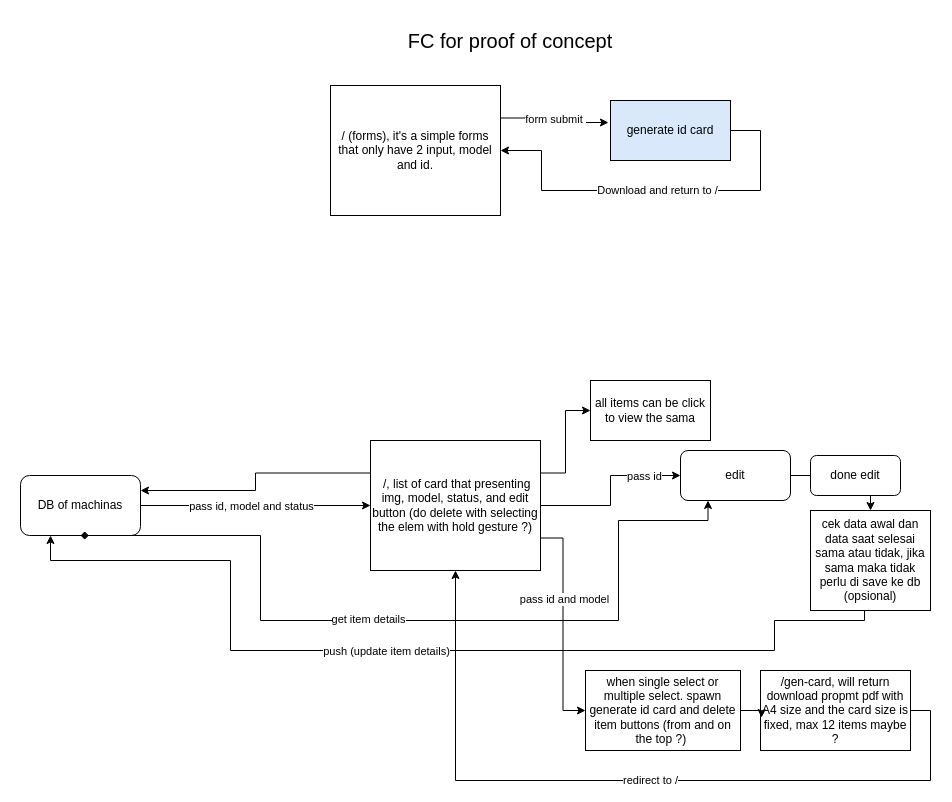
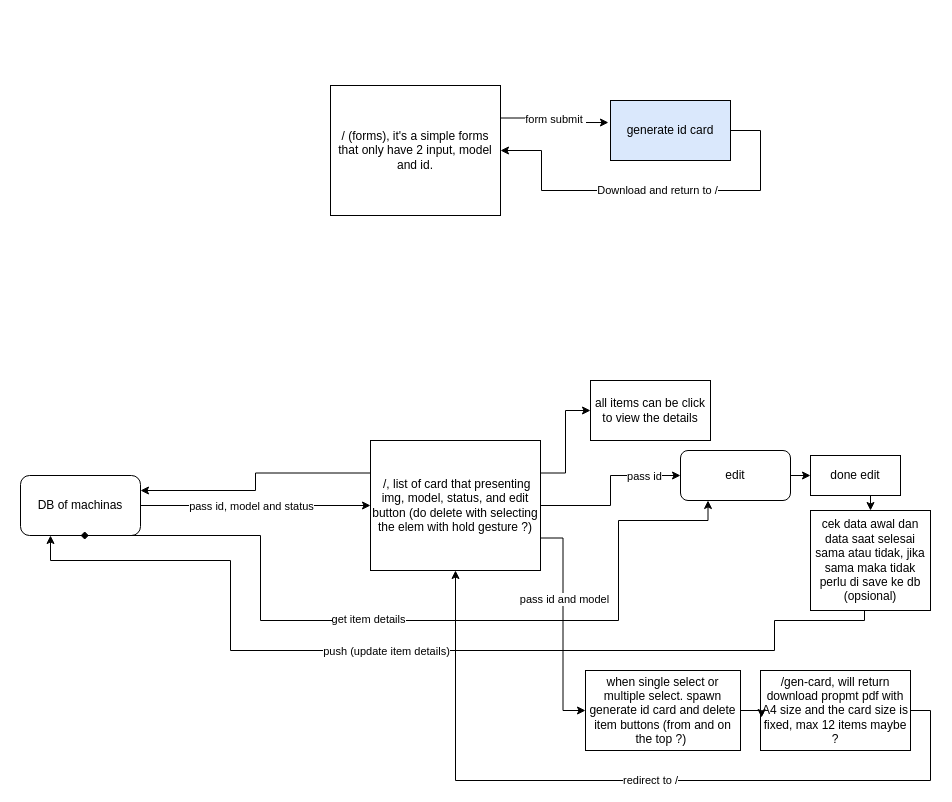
(511, 41) -> none
(651, 411) -> (651, 411)
(804, 476) -> (802, 476)
(856, 476) -> (856, 476)
